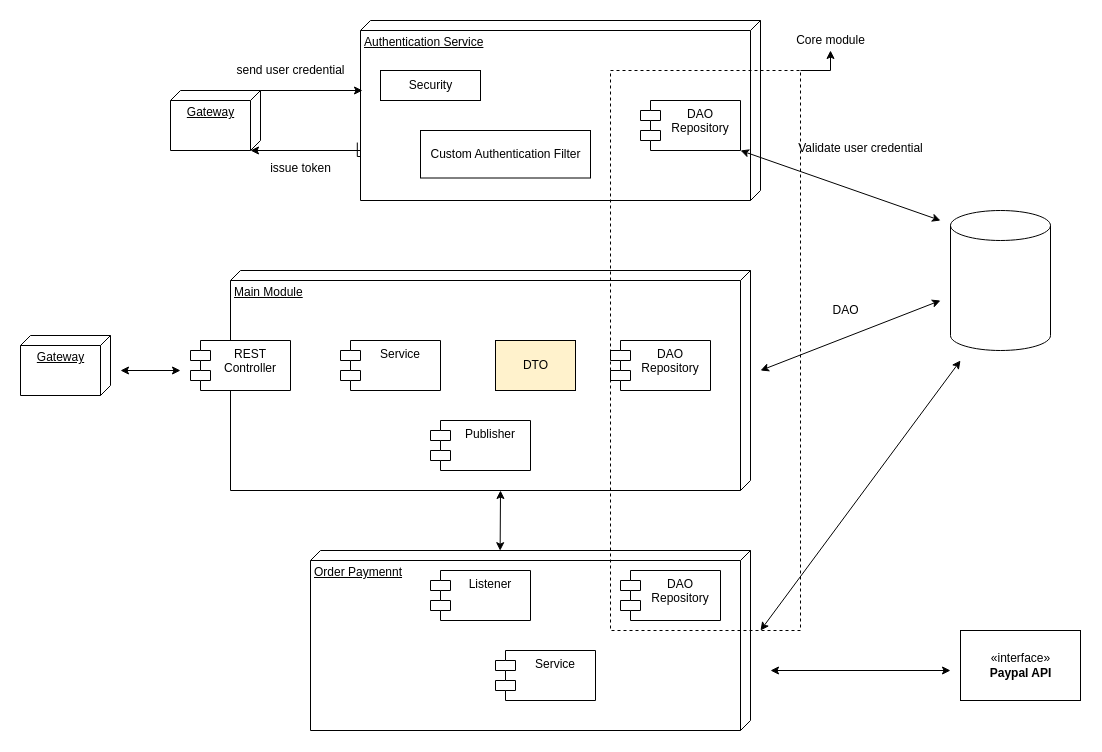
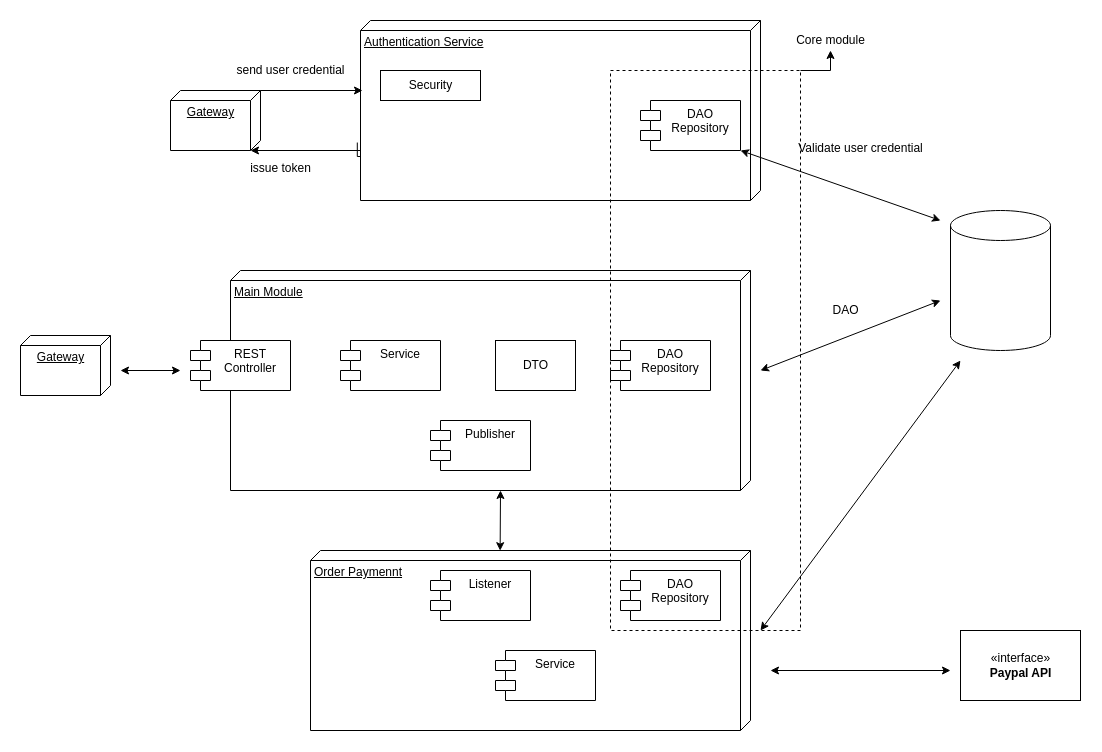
(506, 154) -> none
(301, 168) -> (281, 168)
(536, 366) -> (536, 366)
